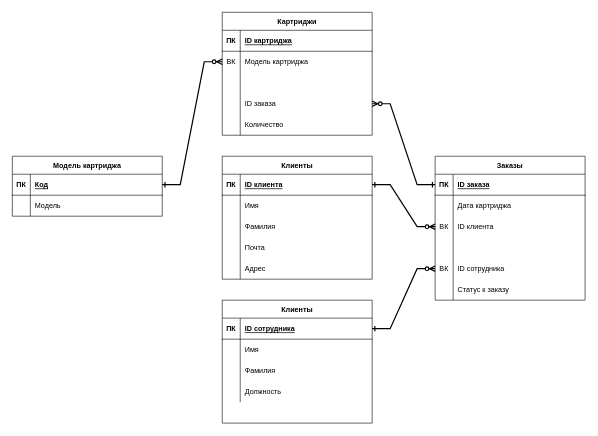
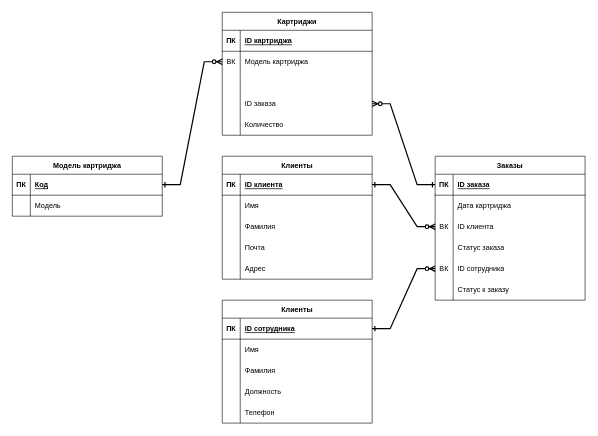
none -> (519, 248)
none -> (306, 413)
